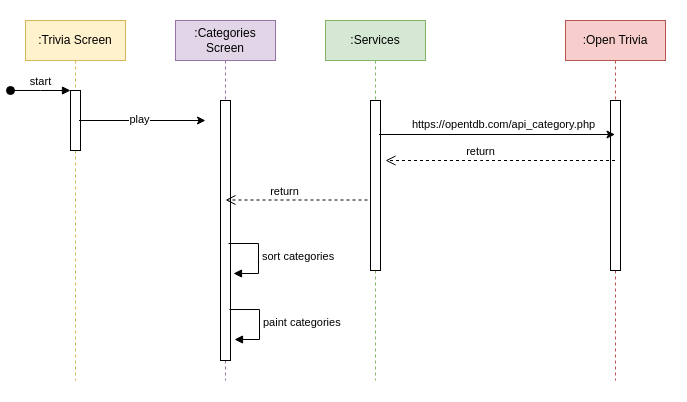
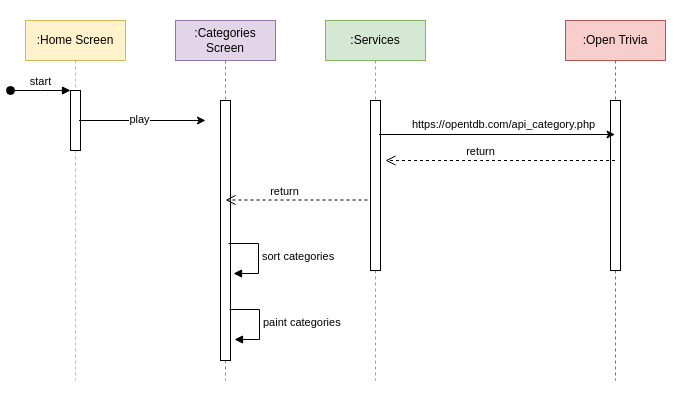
(76, 41) -> (76, 41)
